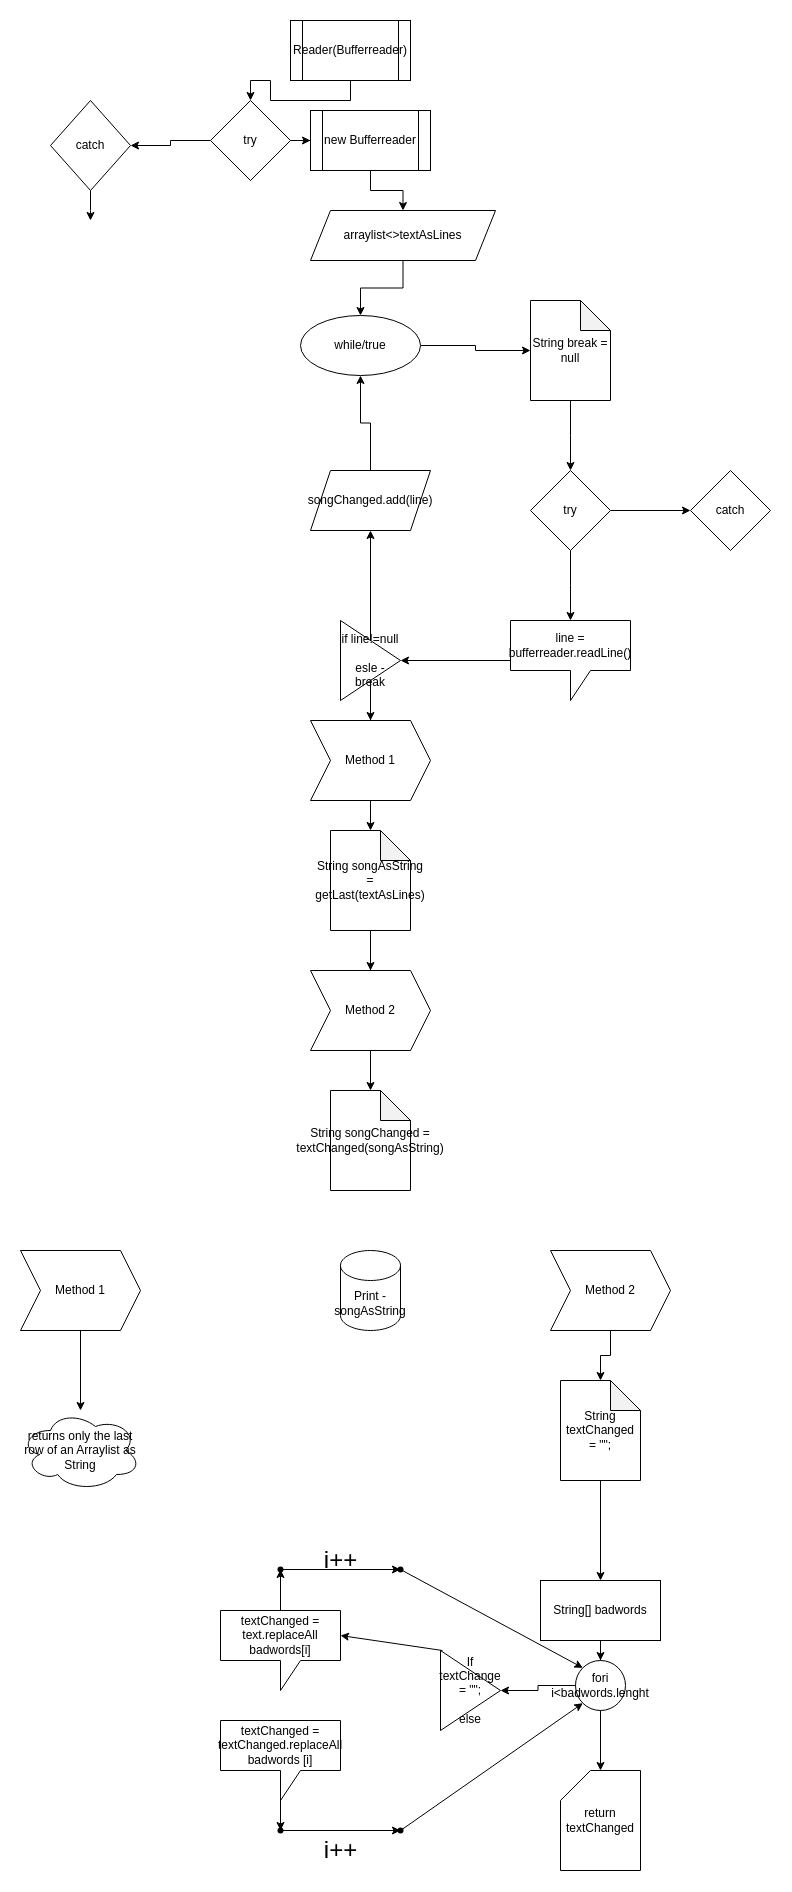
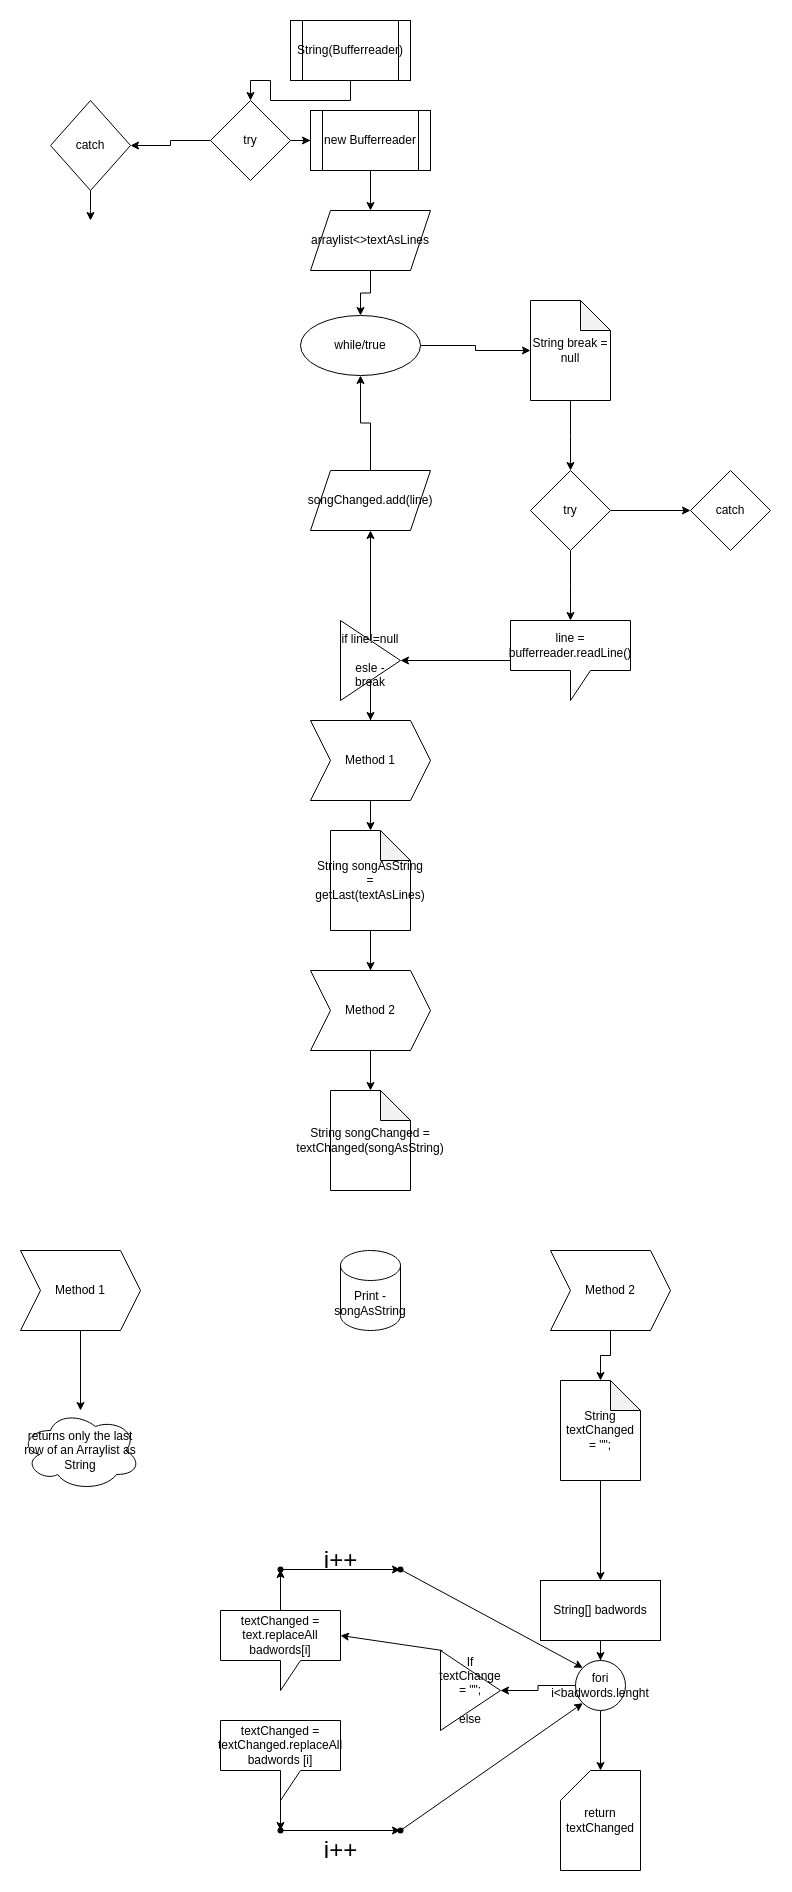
(351, 51) -> (351, 51)
(403, 236) -> (371, 241)
